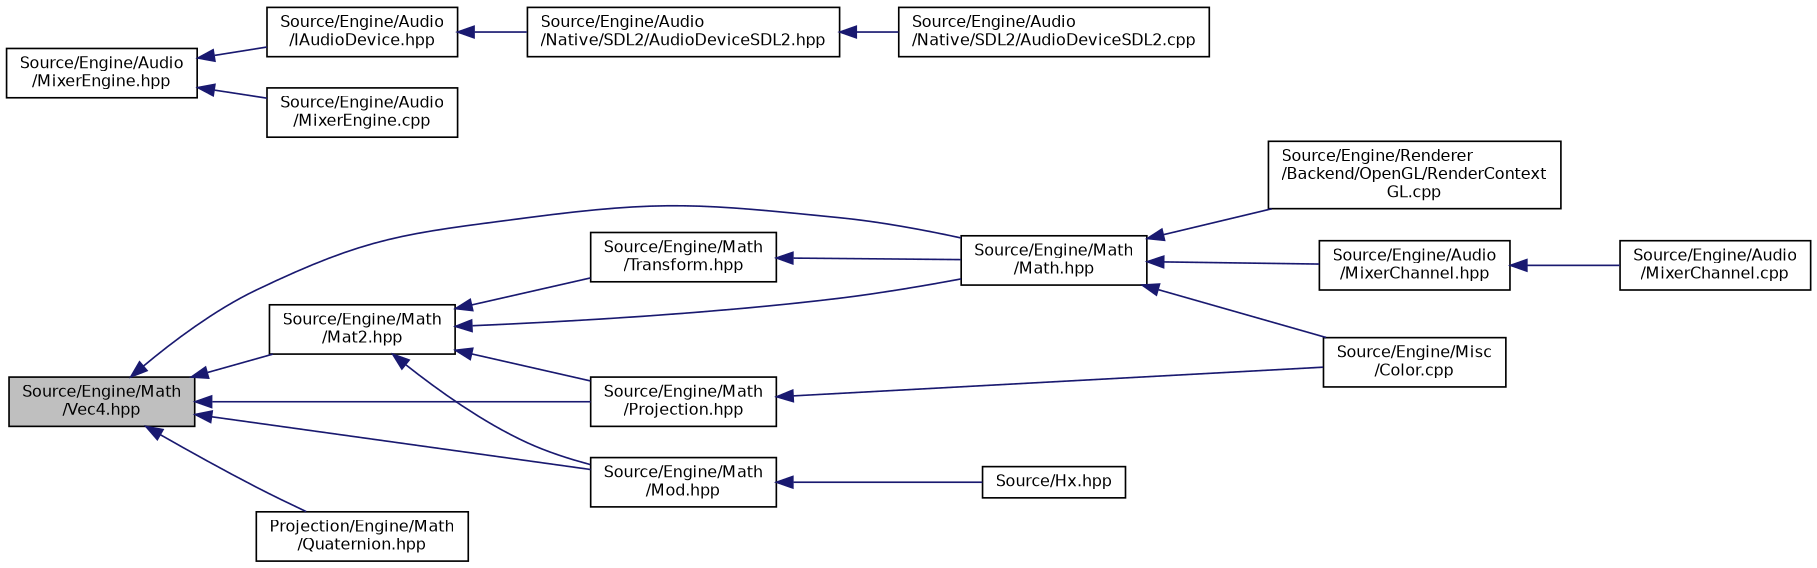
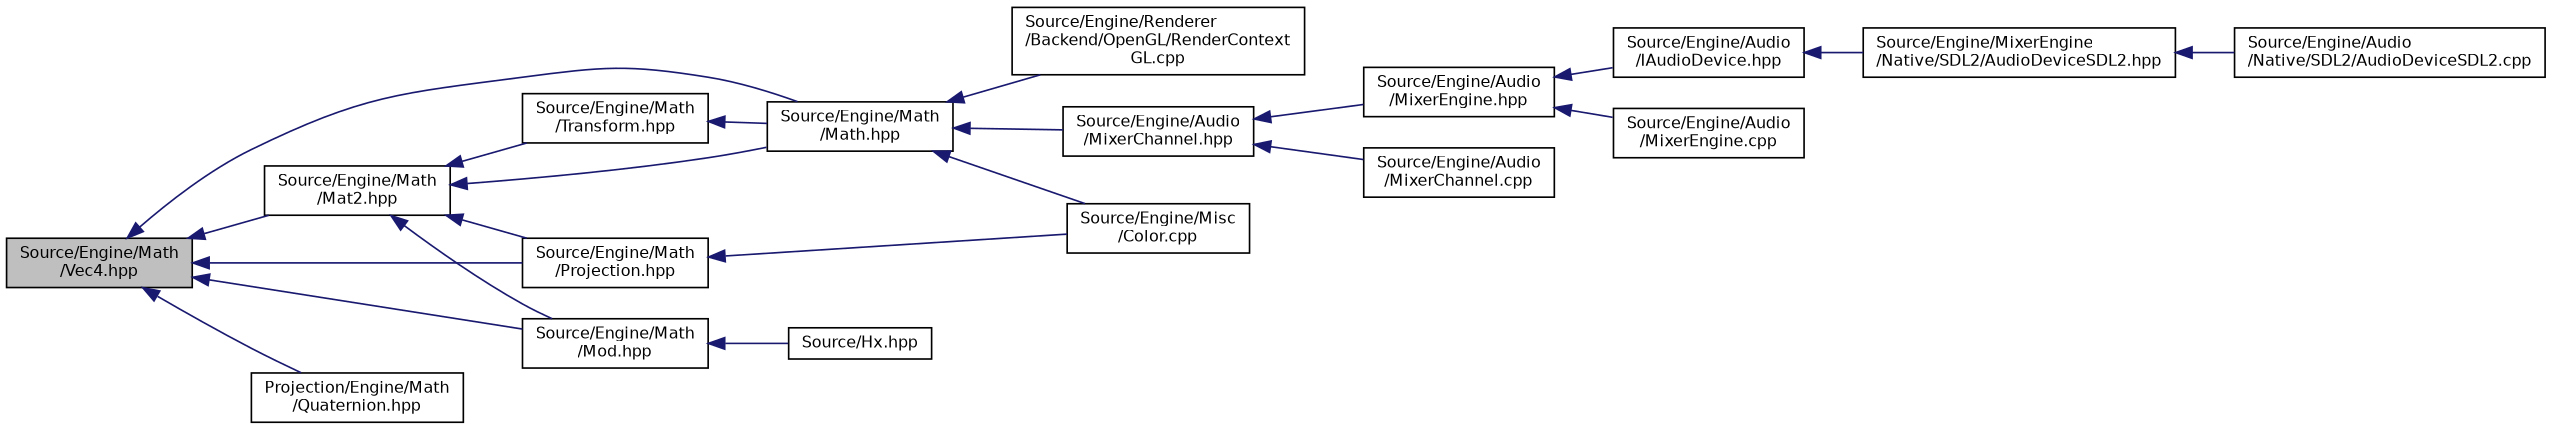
(684, 32) -> (2019, 53)
none -> (1317, 111)
